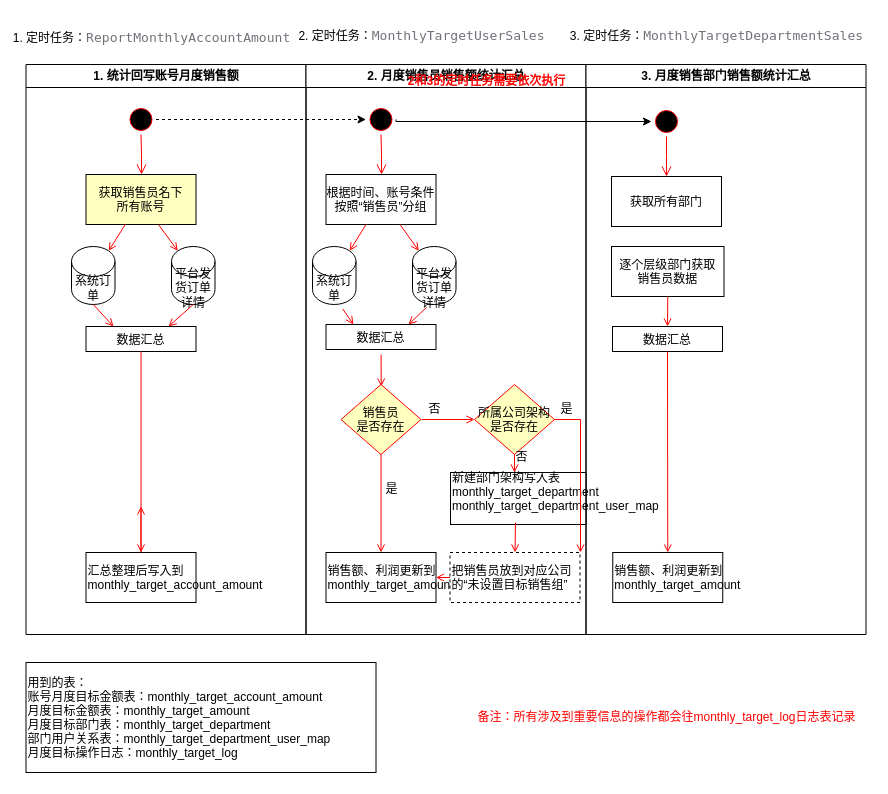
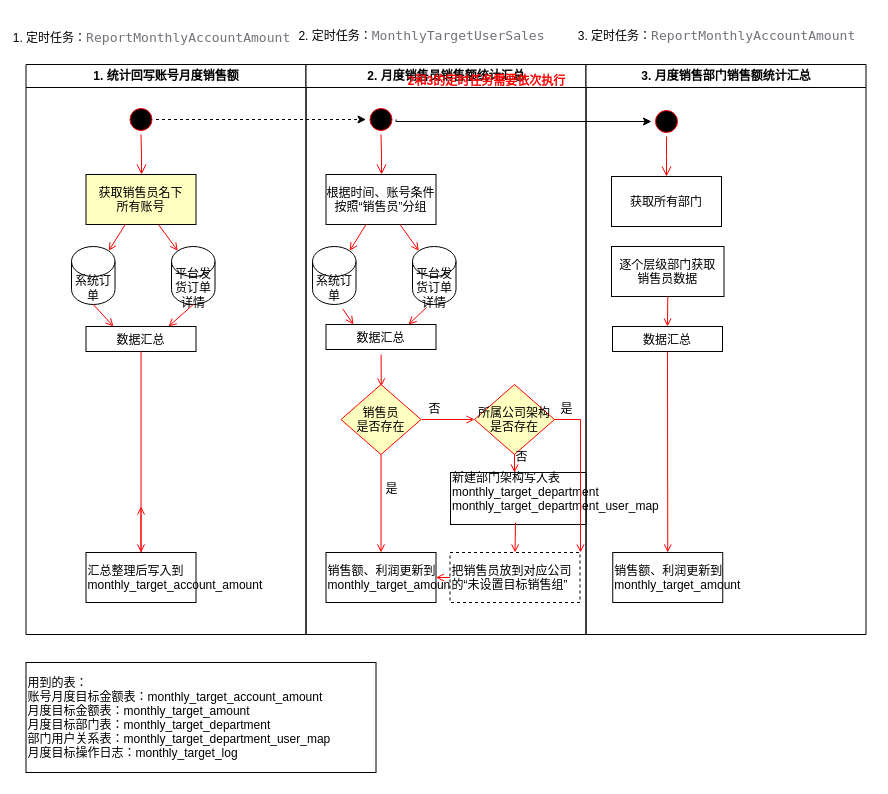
(717, 36) -> (717, 36)
(666, 718) -> none
